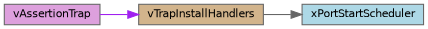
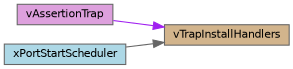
(277, 15) -> (140, 45)
